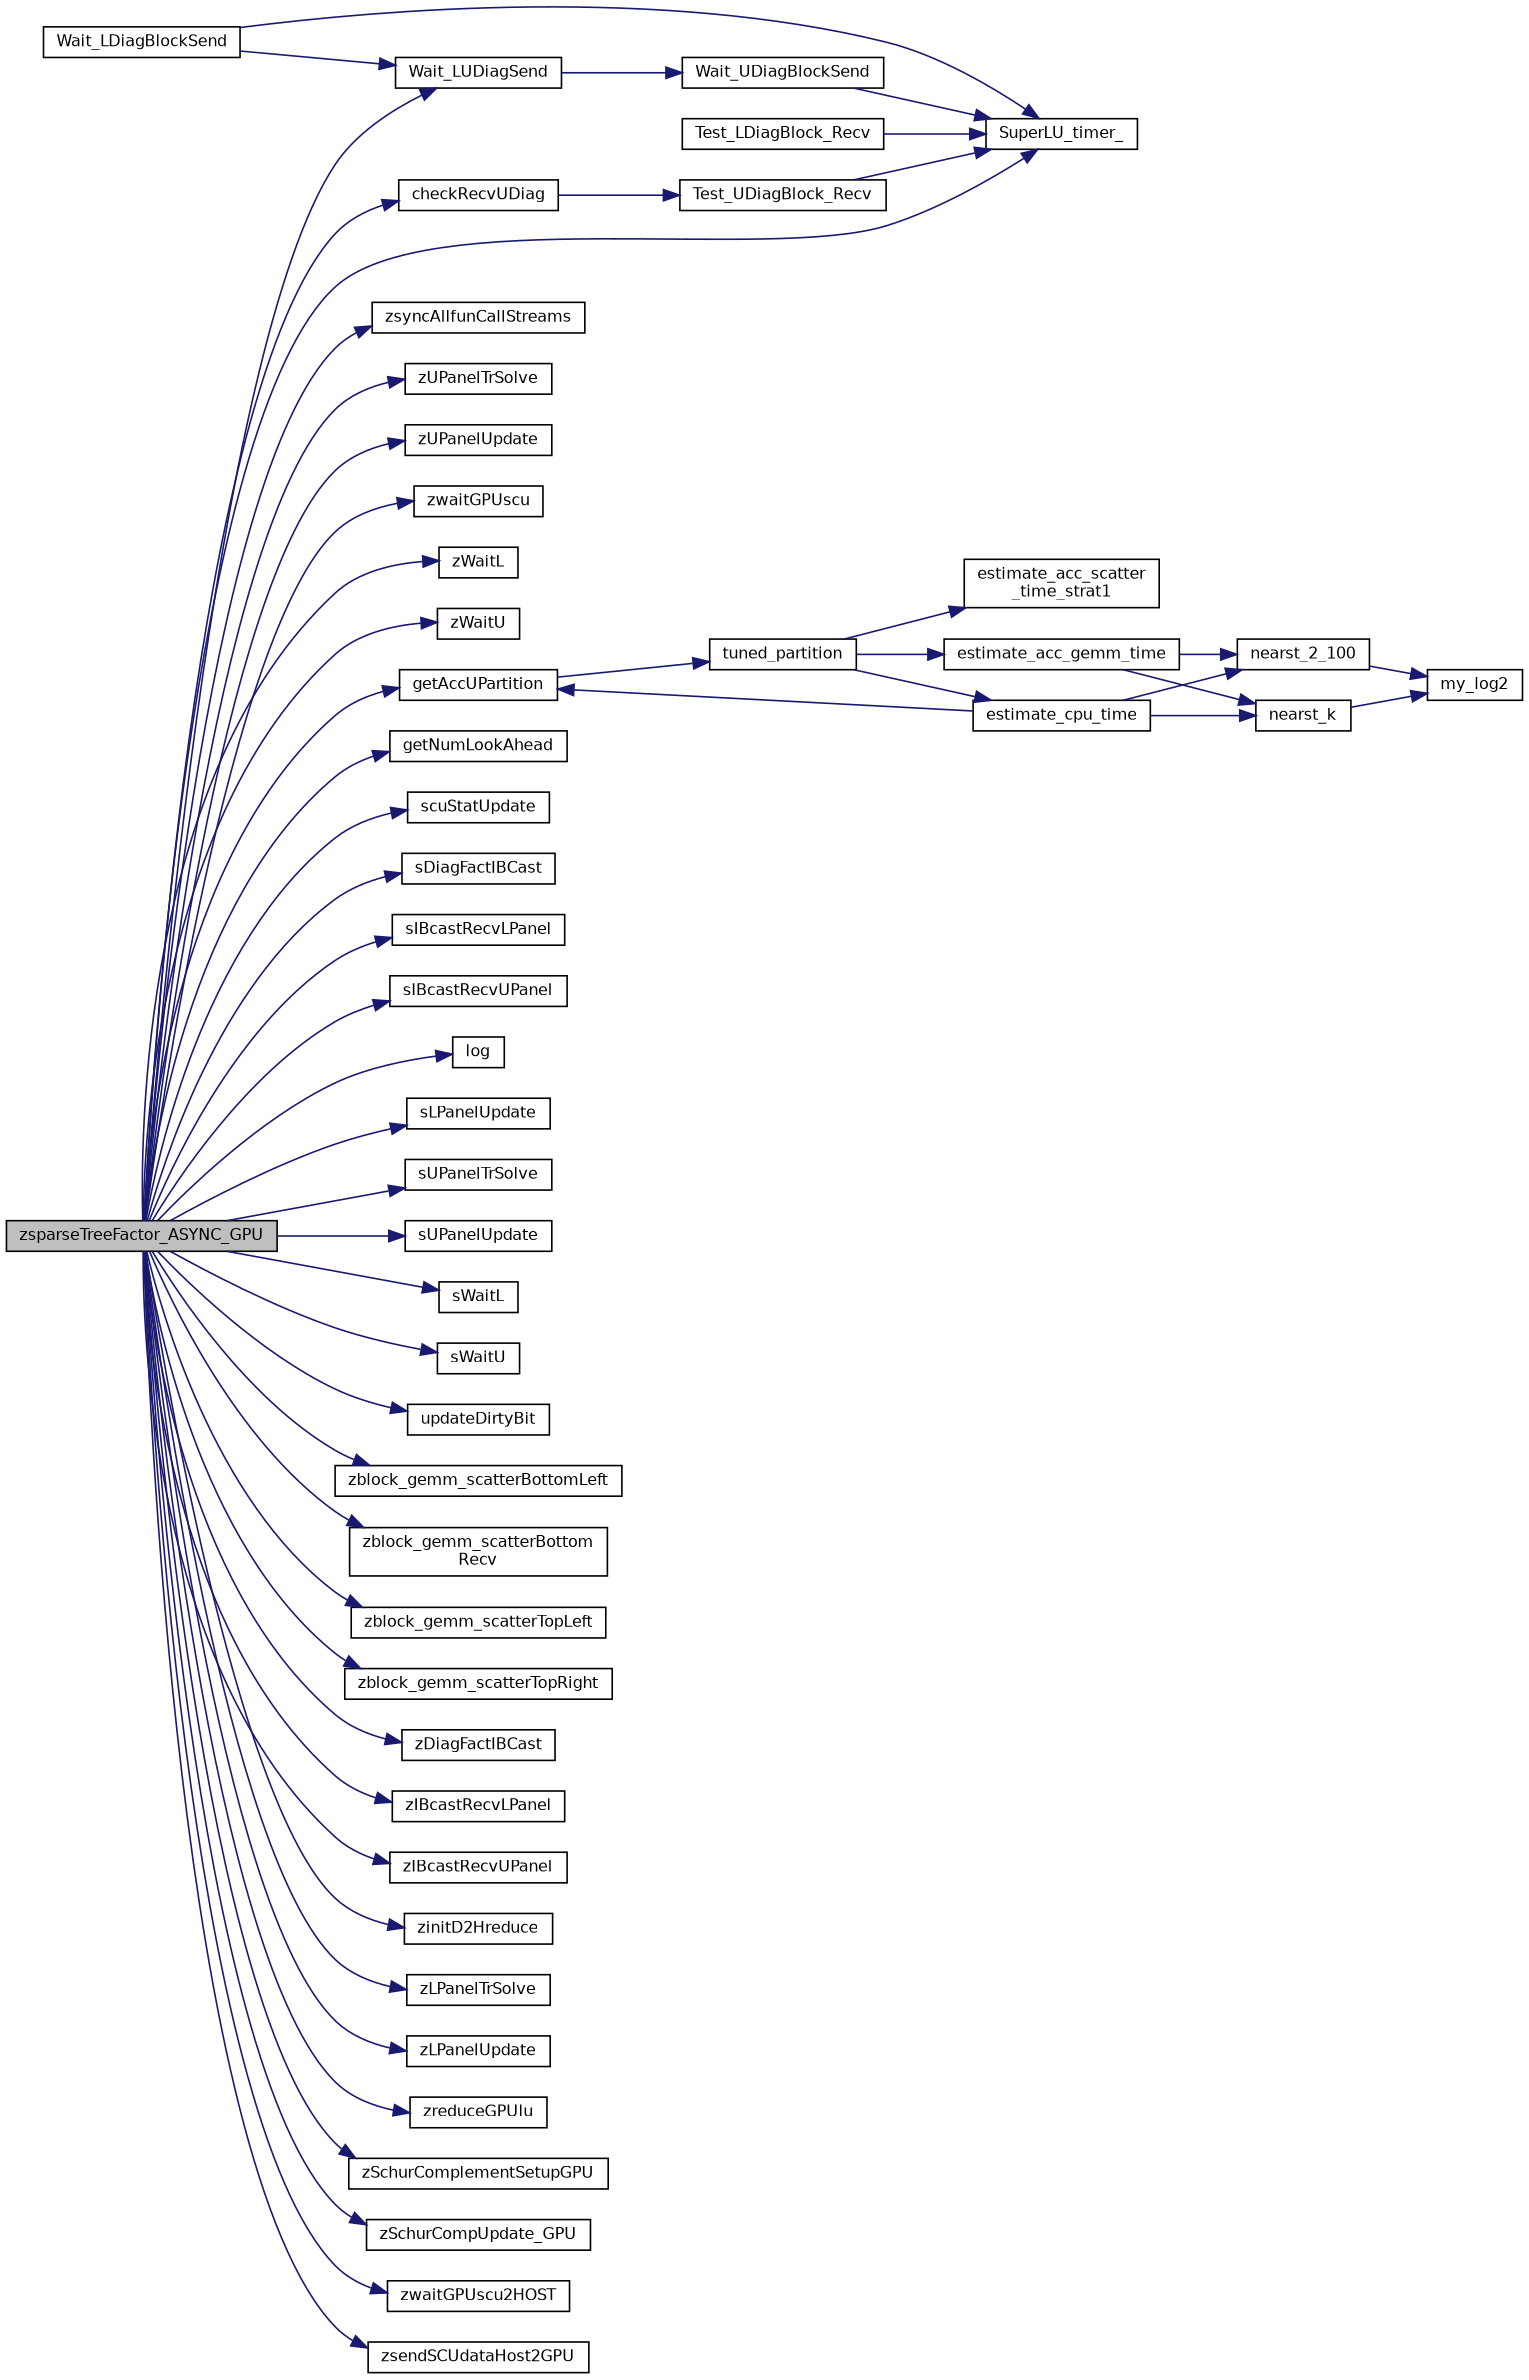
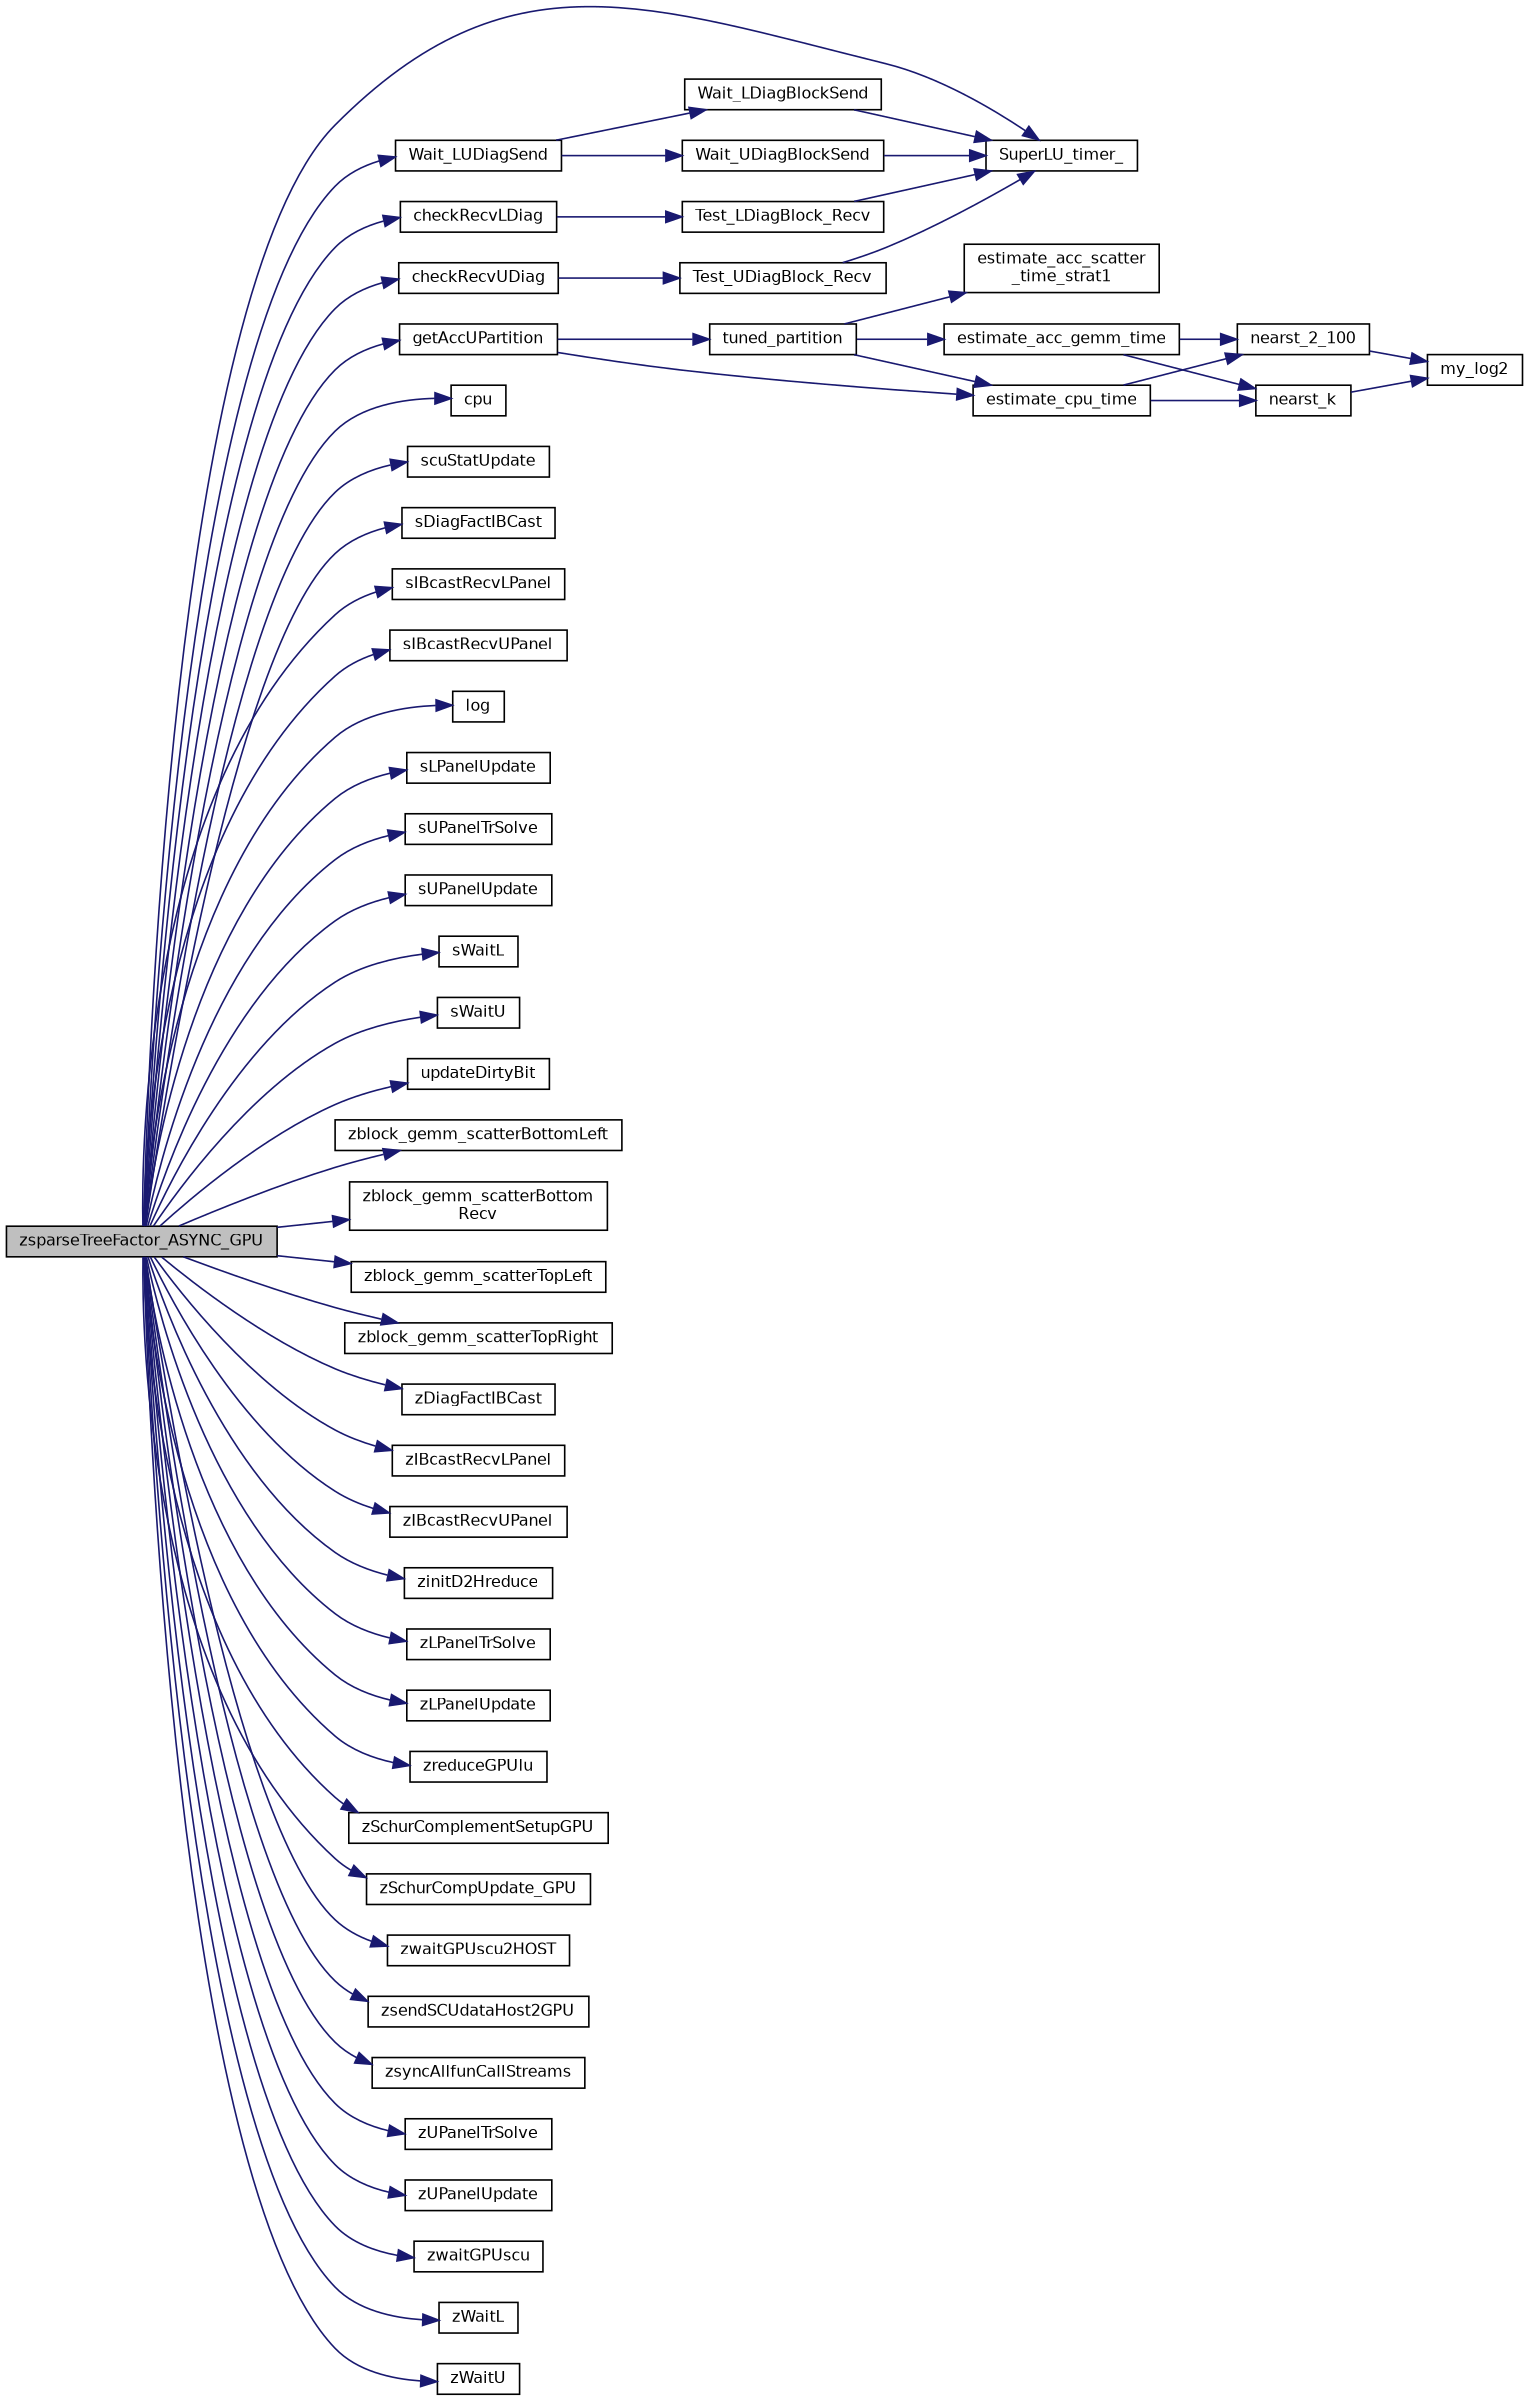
(310, 57) -> (623, 127)
none -> (478, 217)
(774, 701) -> (757, 378)
(478, 746) -> (478, 401)
